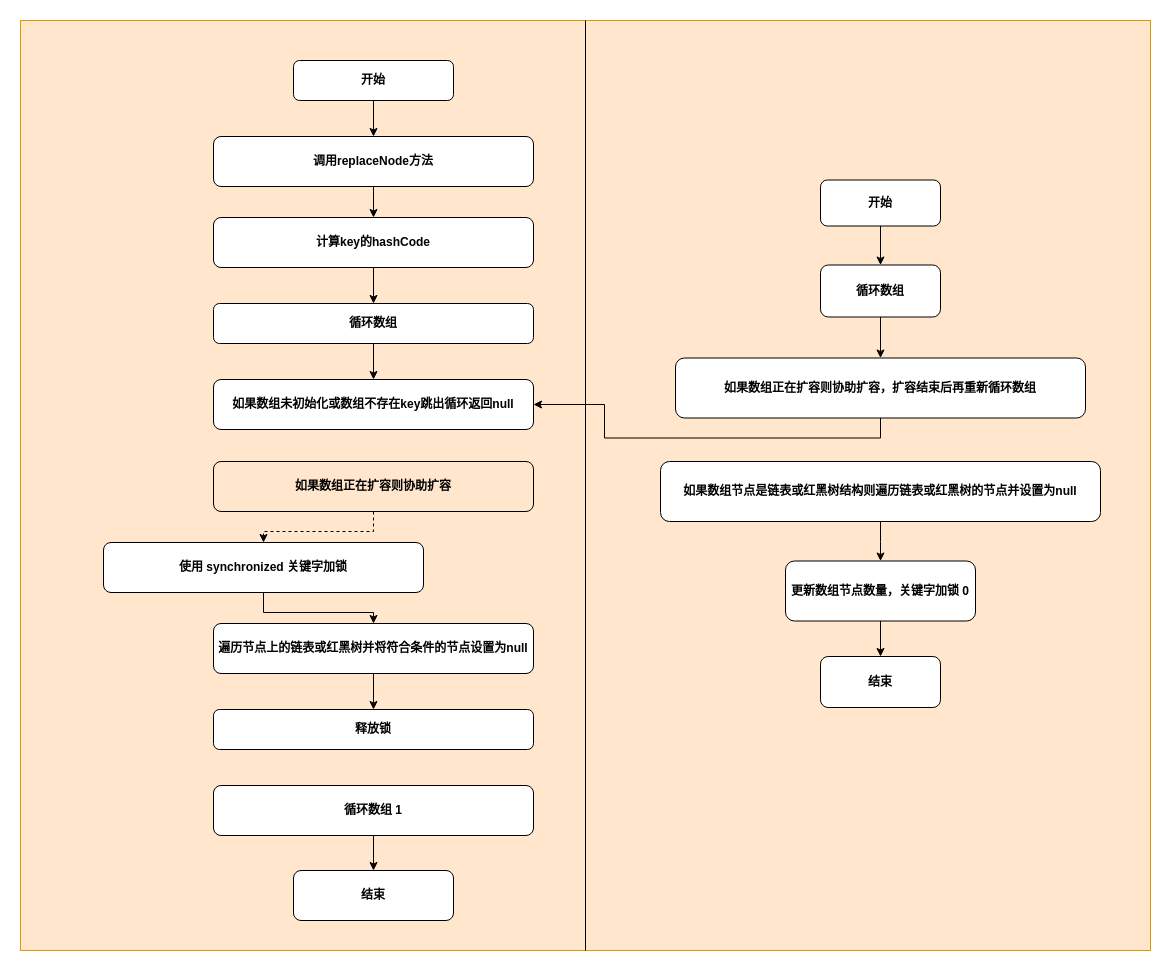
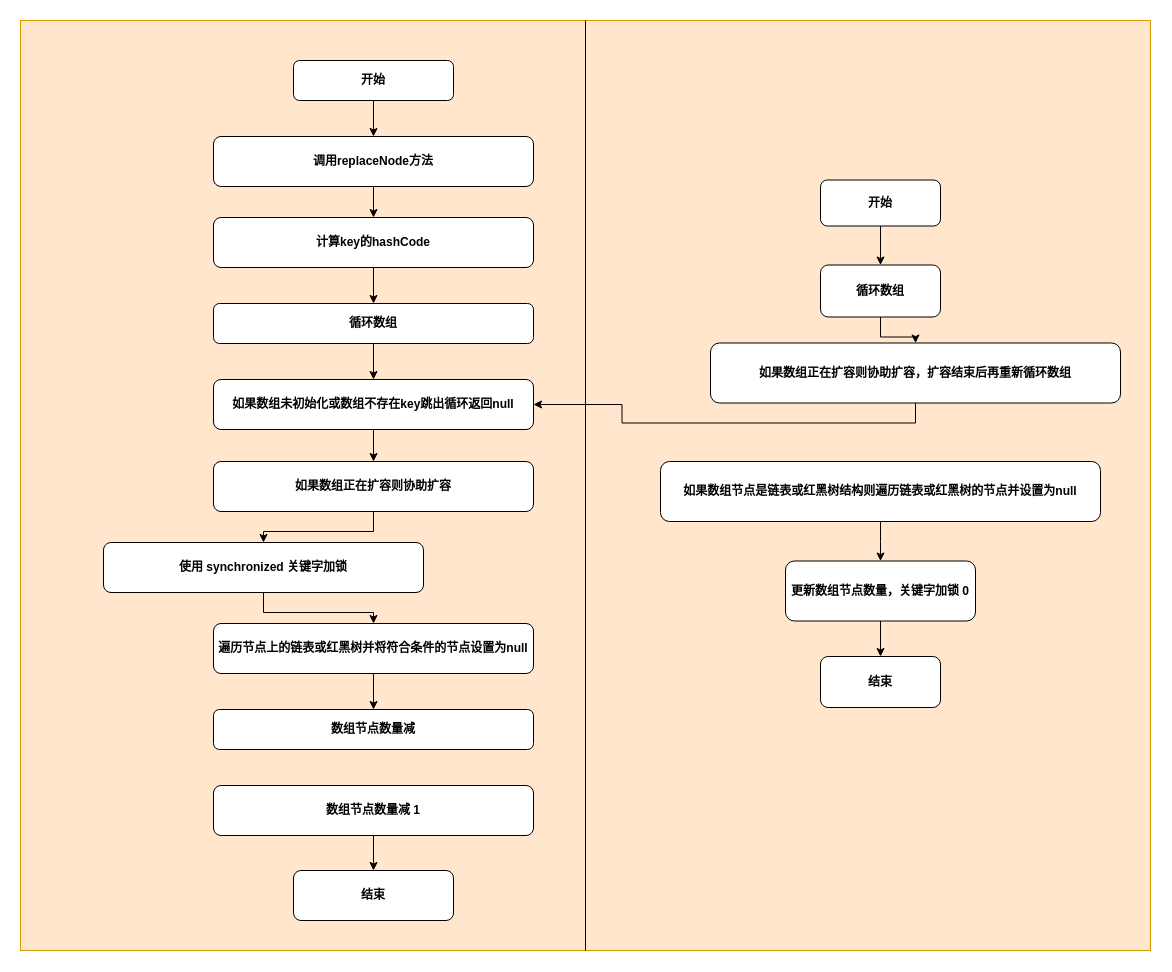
(881, 388) -> (916, 373)
none -> (374, 450)
(374, 487) -> (374, 487)
(328, 532) -> (328, 532)
(374, 730) -> (374, 730)
(374, 811) -> (374, 811)
